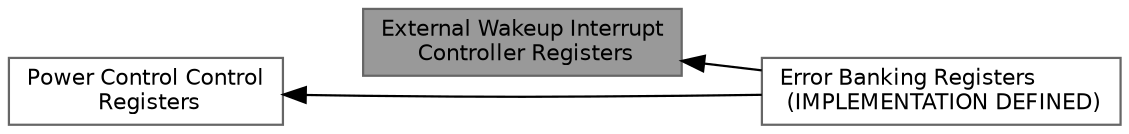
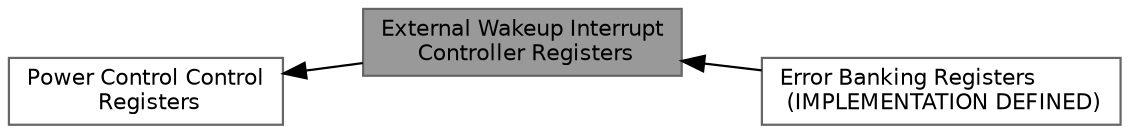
(534, 97) -> (334, 67)
